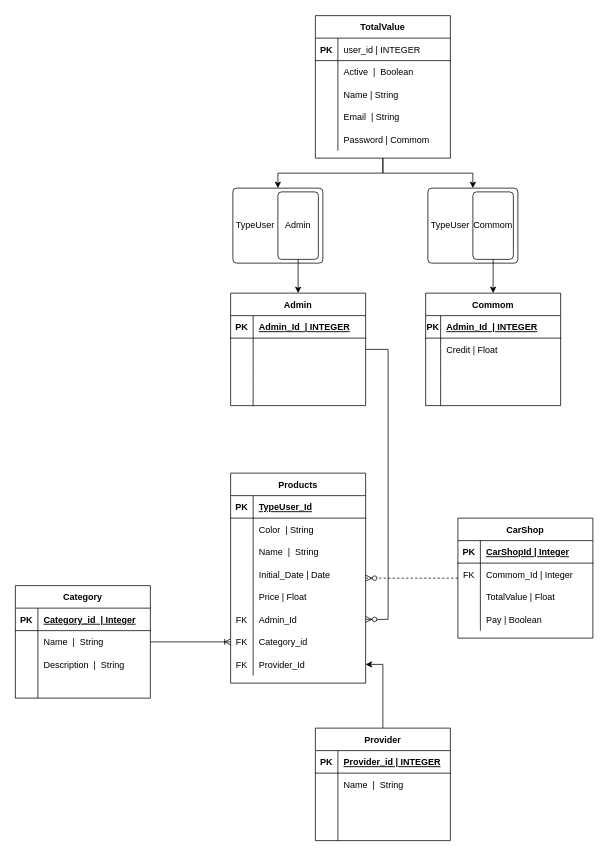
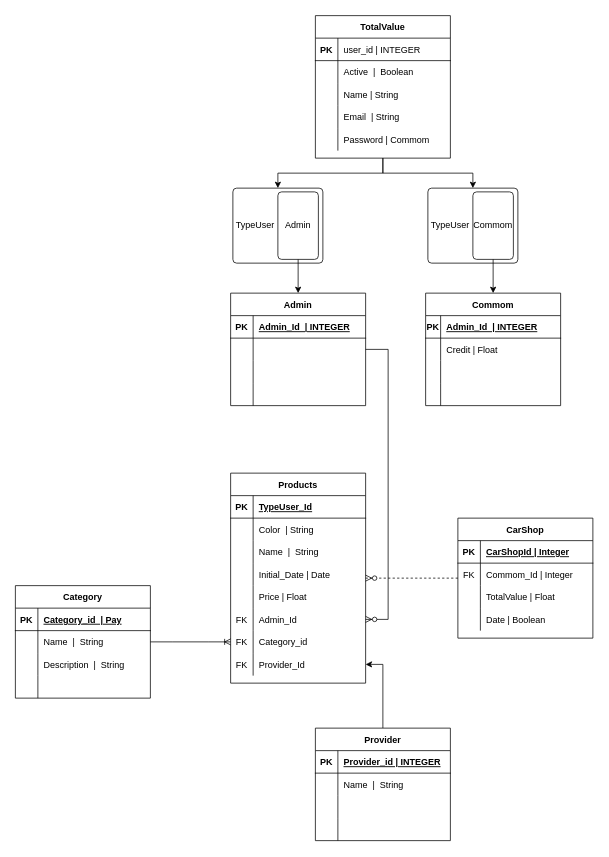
(94, 620) -> (84, 620)
(514, 620) -> (517, 620)
